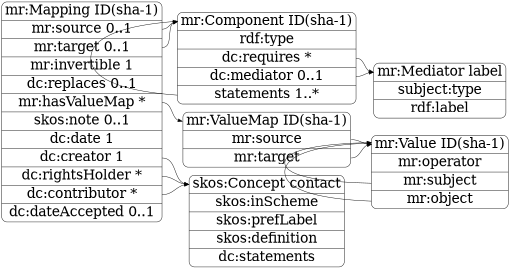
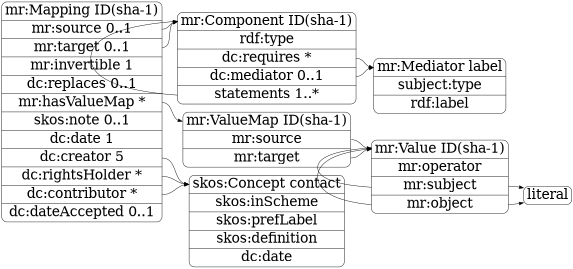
(82, 157) -> (82, 157)
none -> (548, 195)
(267, 257) -> (267, 257)
